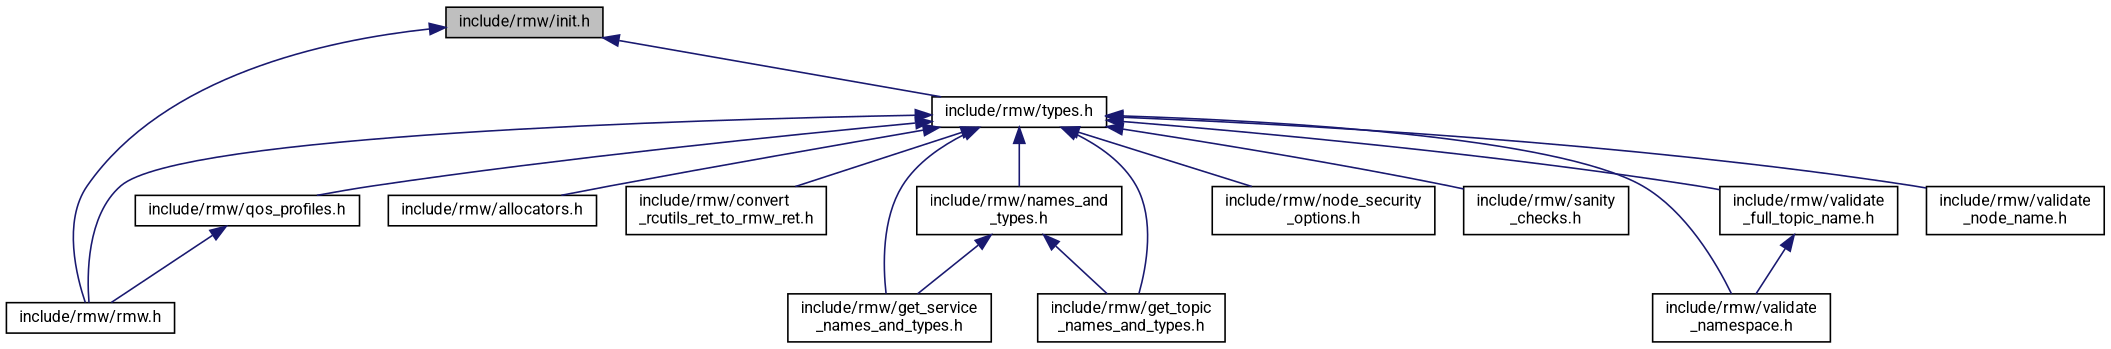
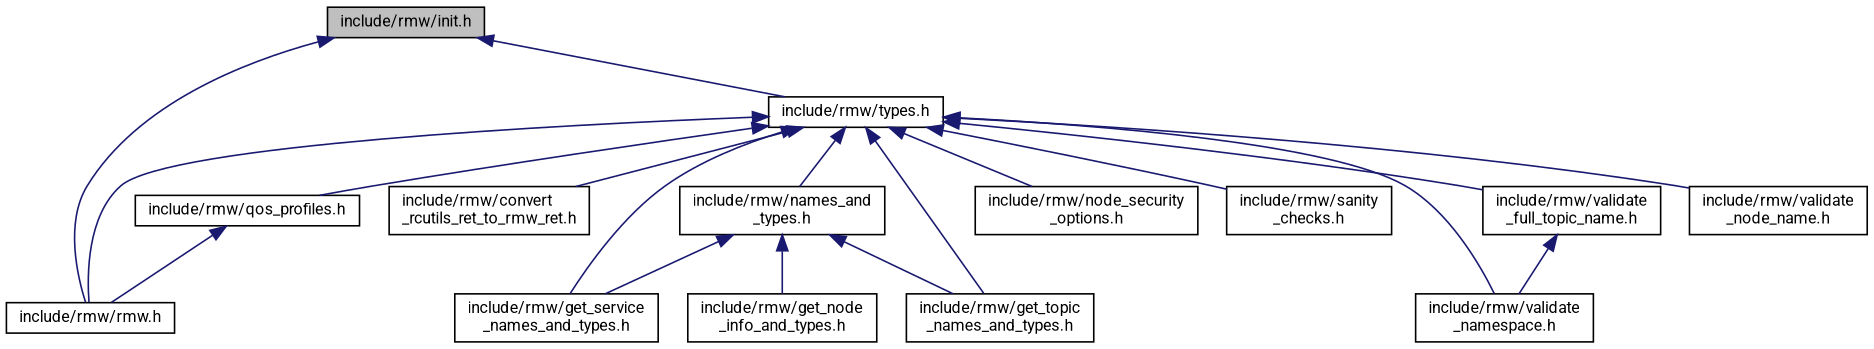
(492, 211) -> none
none -> (782, 318)
